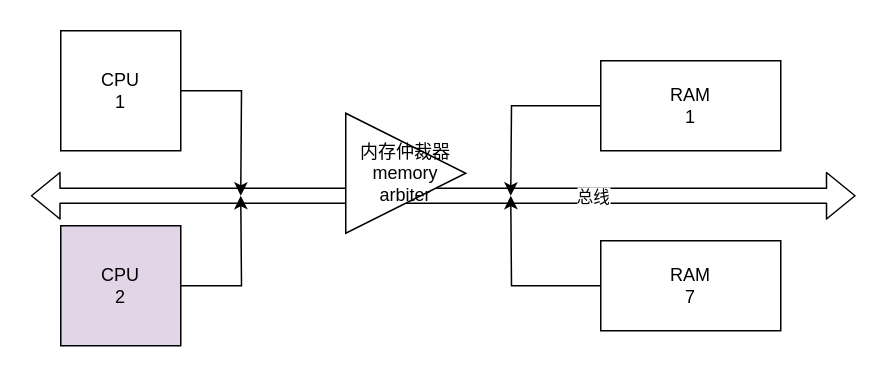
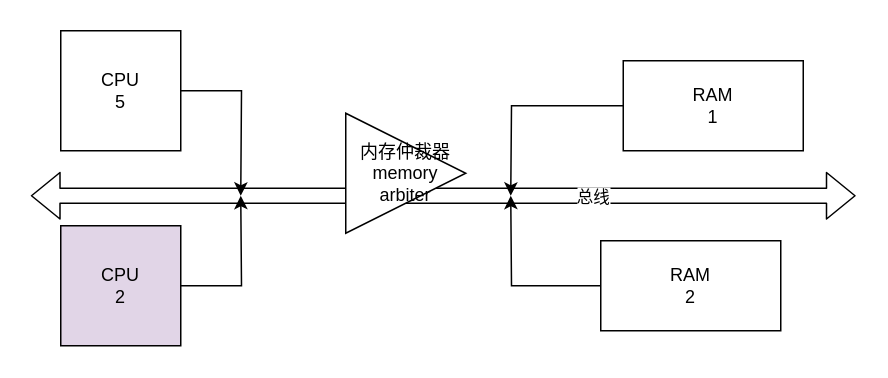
(121, 91) -> (121, 91)
(691, 106) -> (713, 106)
(691, 286) -> (691, 286)
